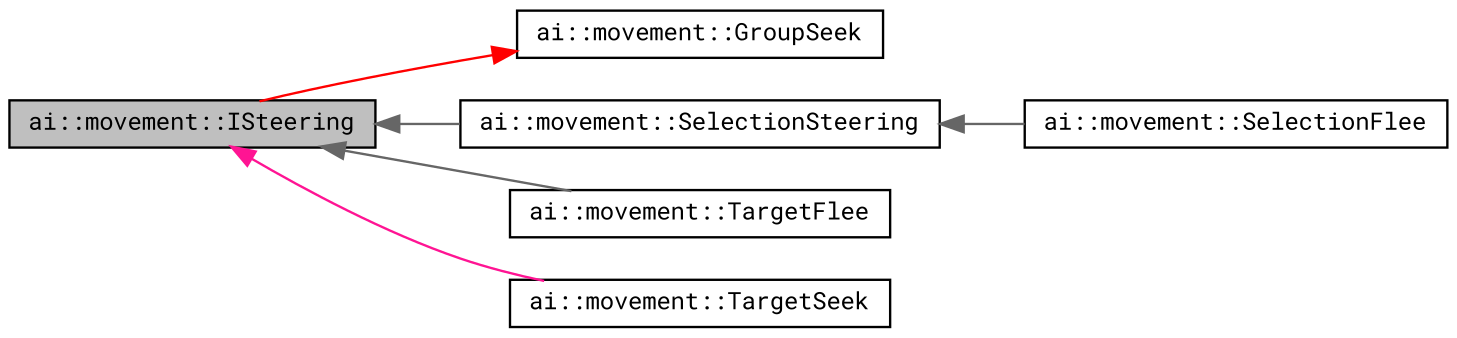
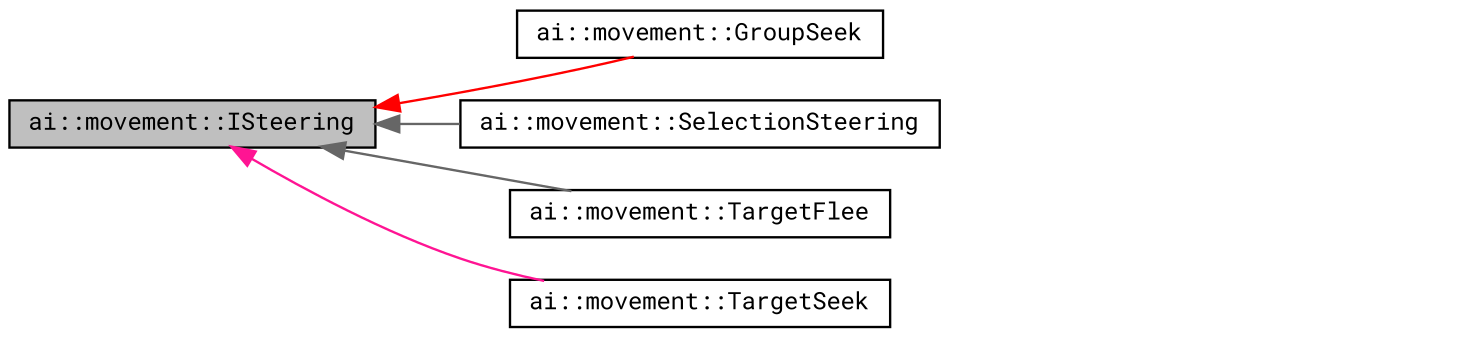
(376, 76) -> (517, 82)
(1236, 124) -> none
